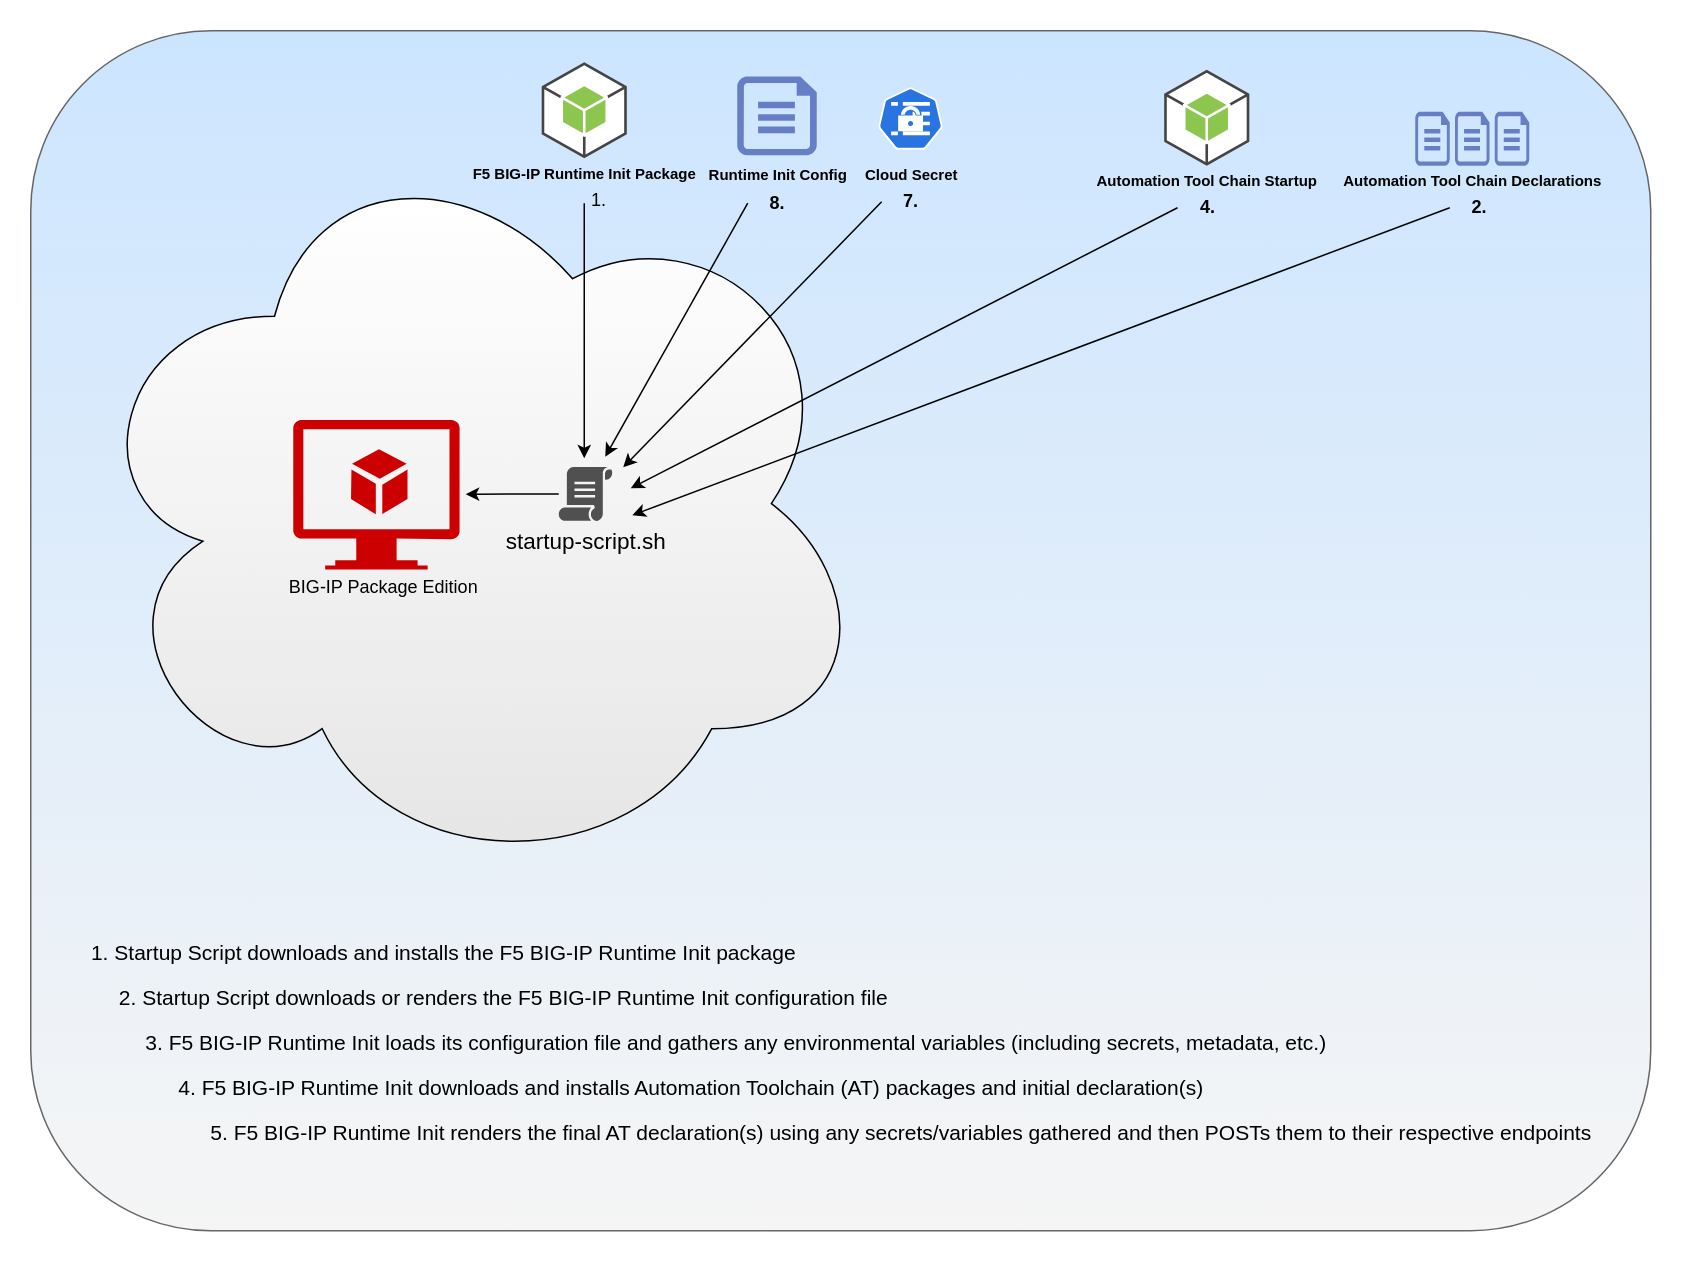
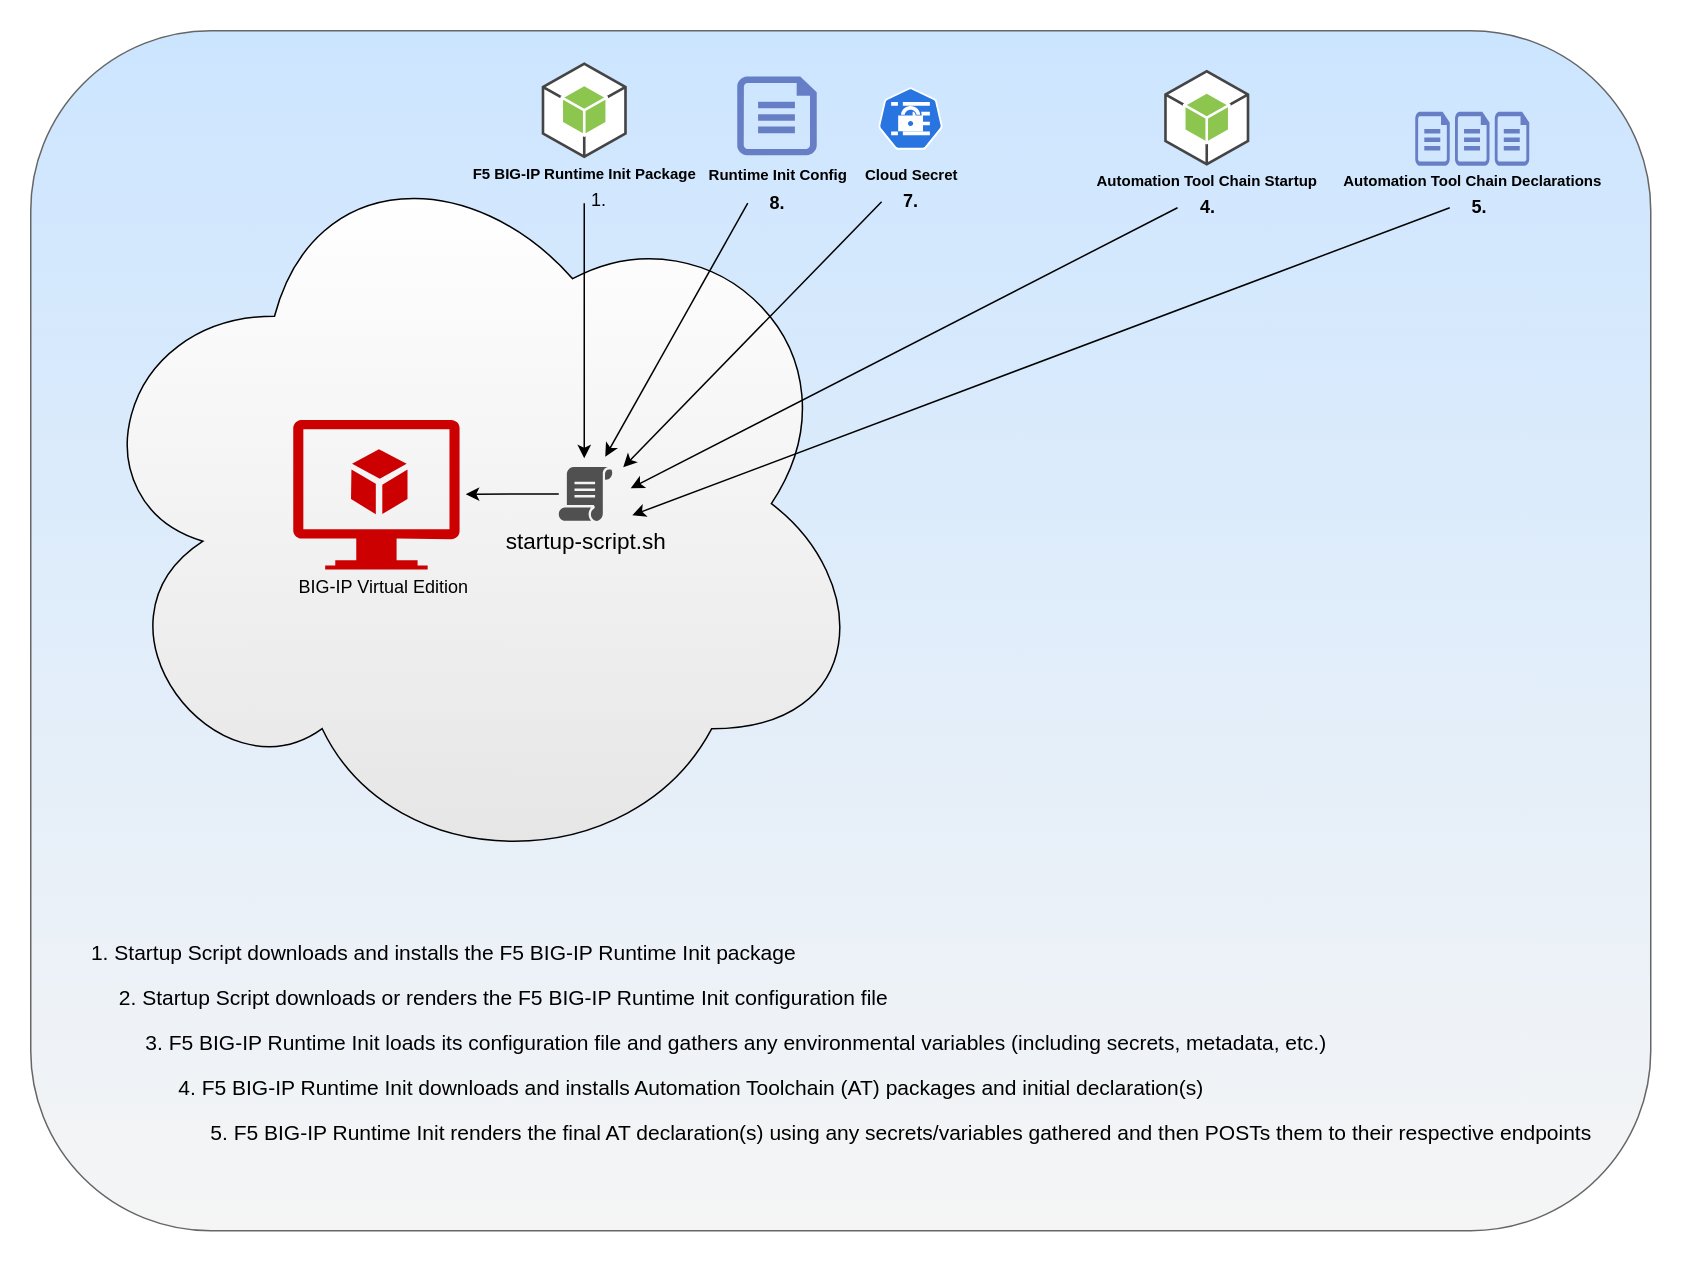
(1480, 208) -> (1480, 208)
(384, 587) -> (384, 587)
